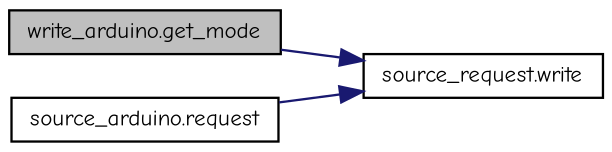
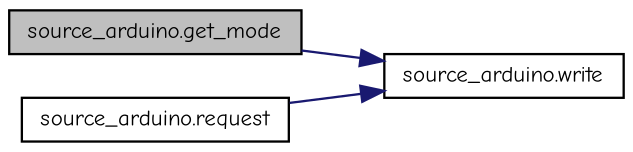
(145, 32) -> (155, 32)
(483, 76) -> (504, 76)
